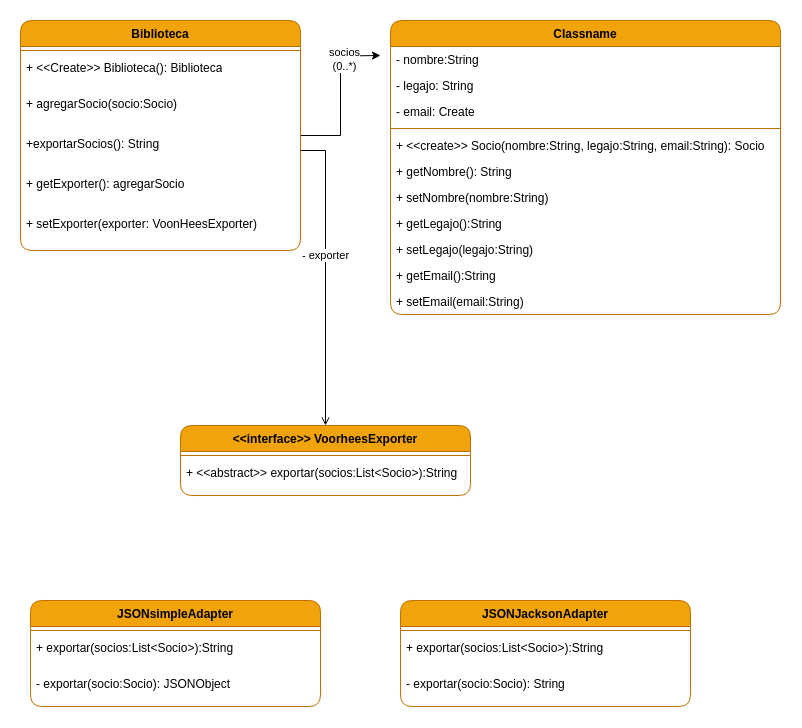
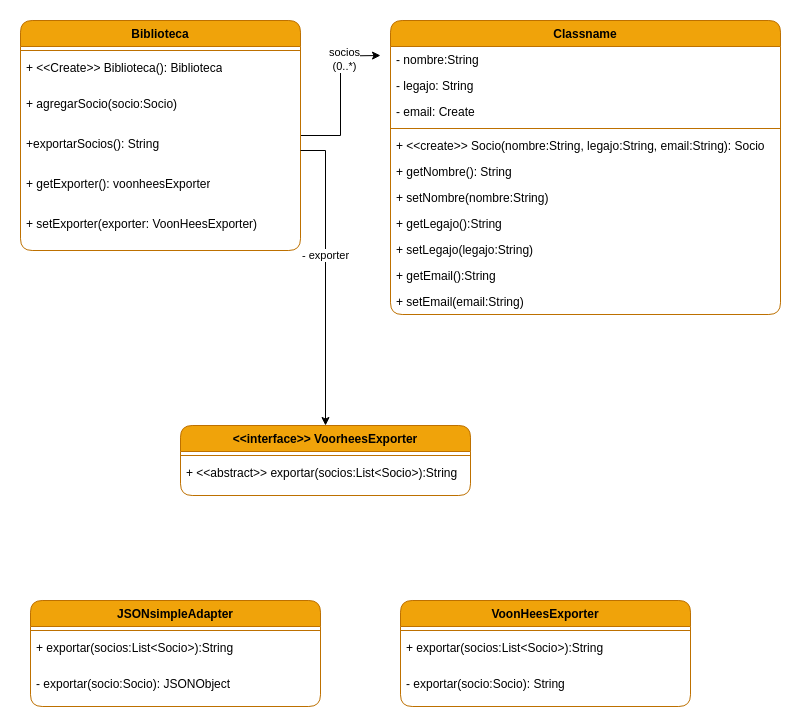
(118, 185) -> (133, 185)
(326, 418) -> (326, 417)
(546, 615) -> (546, 615)
